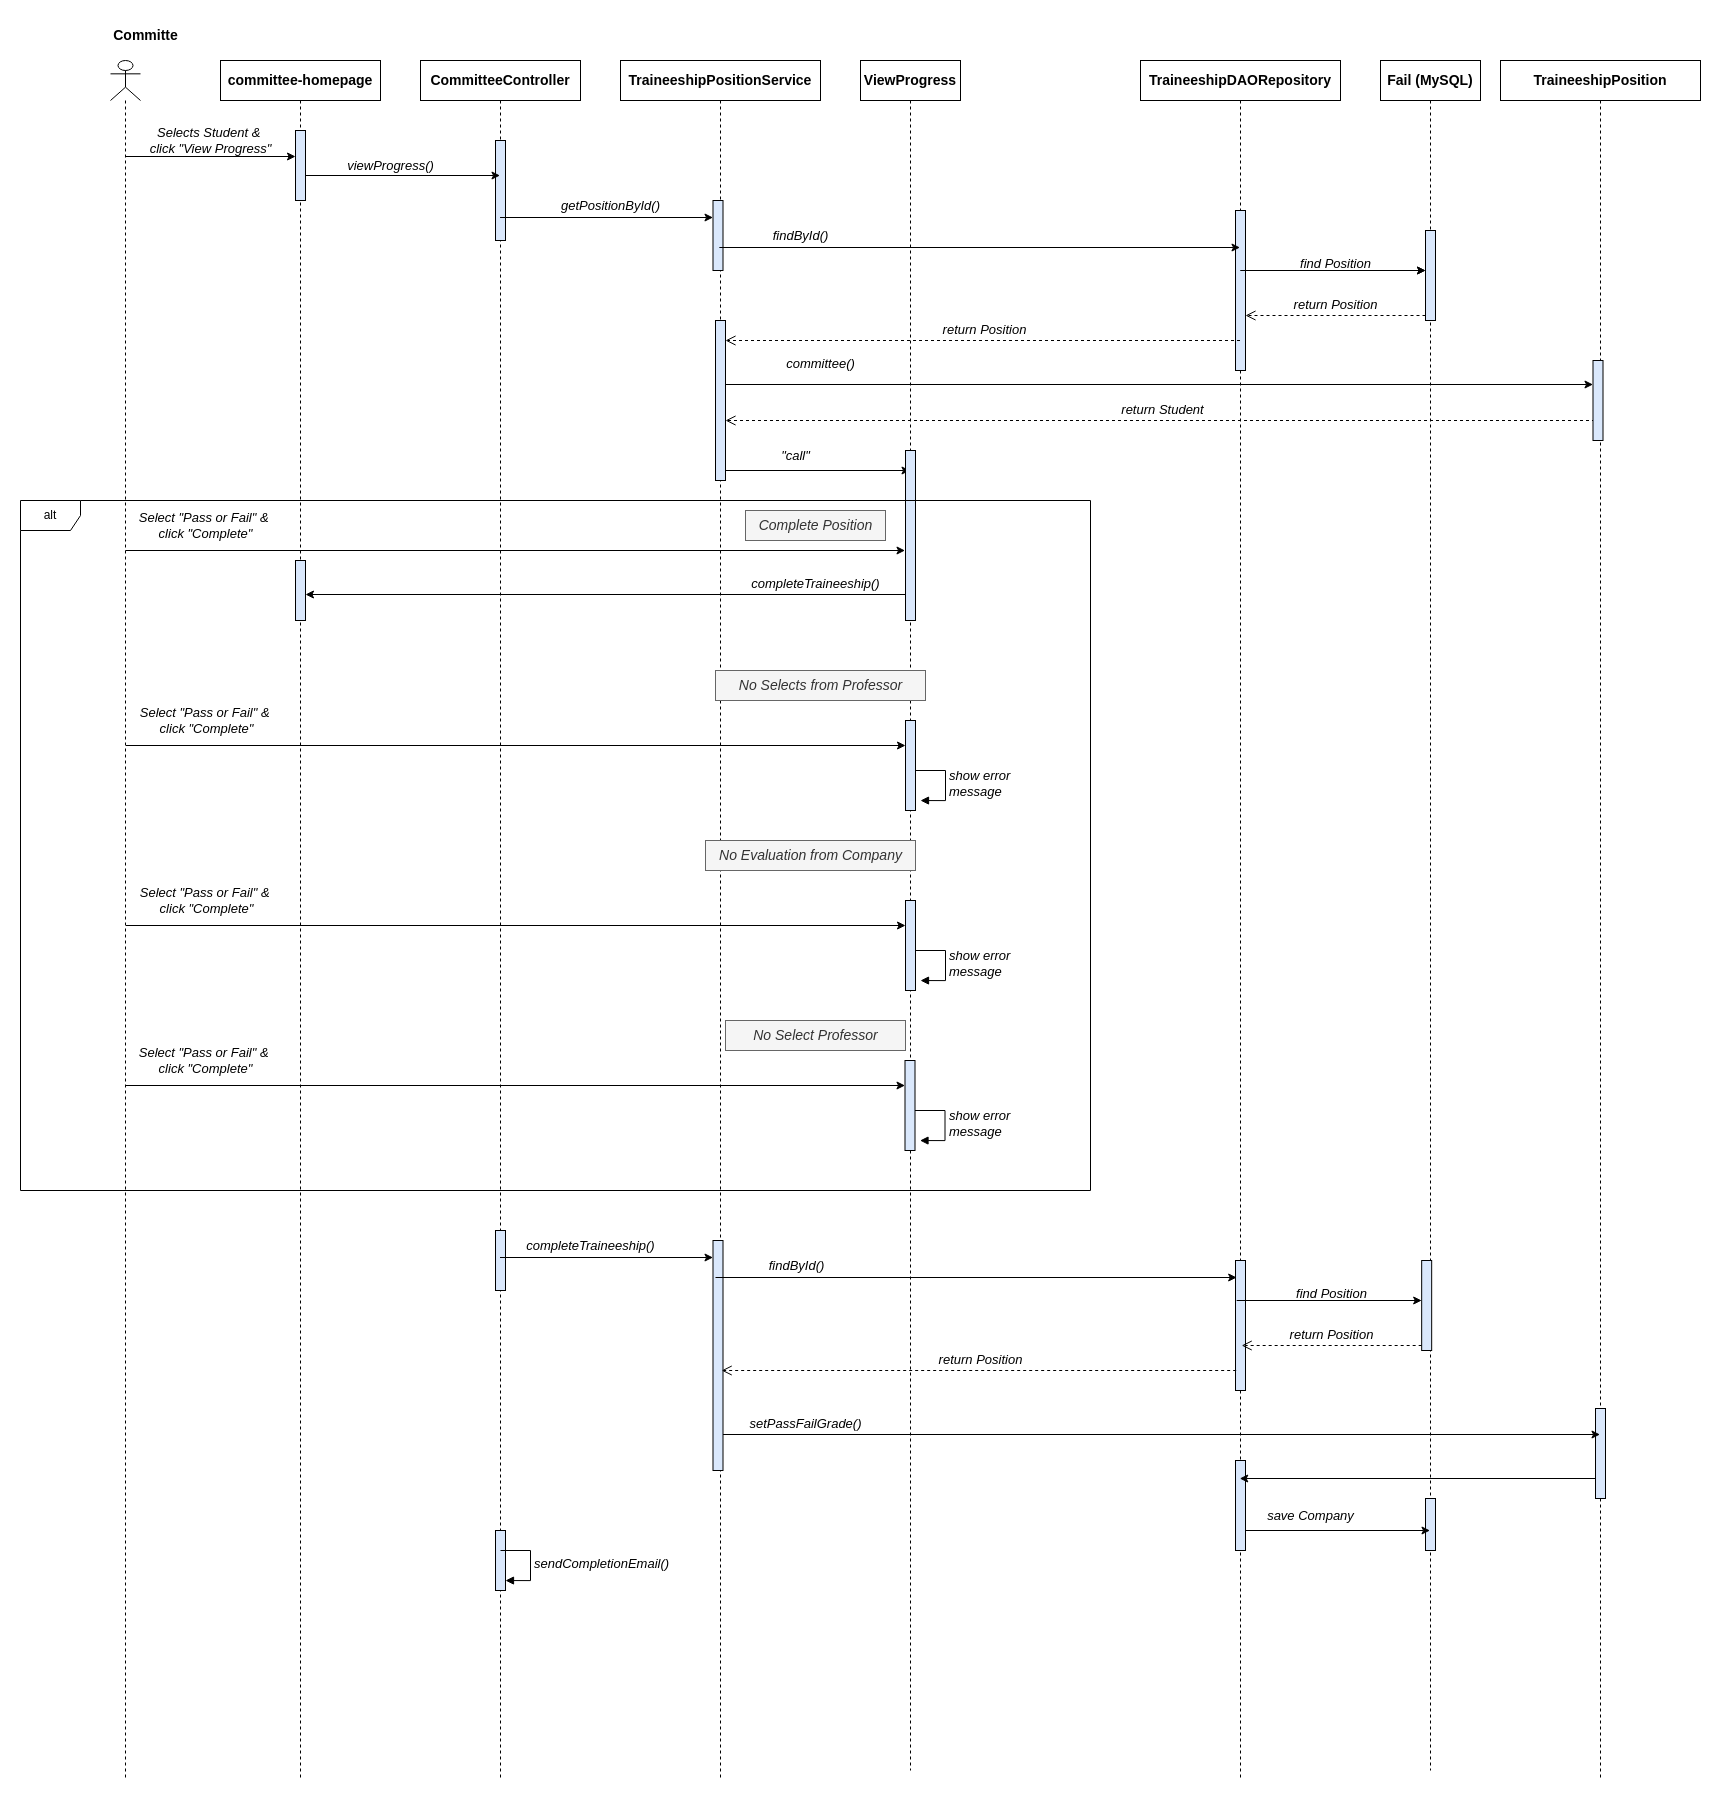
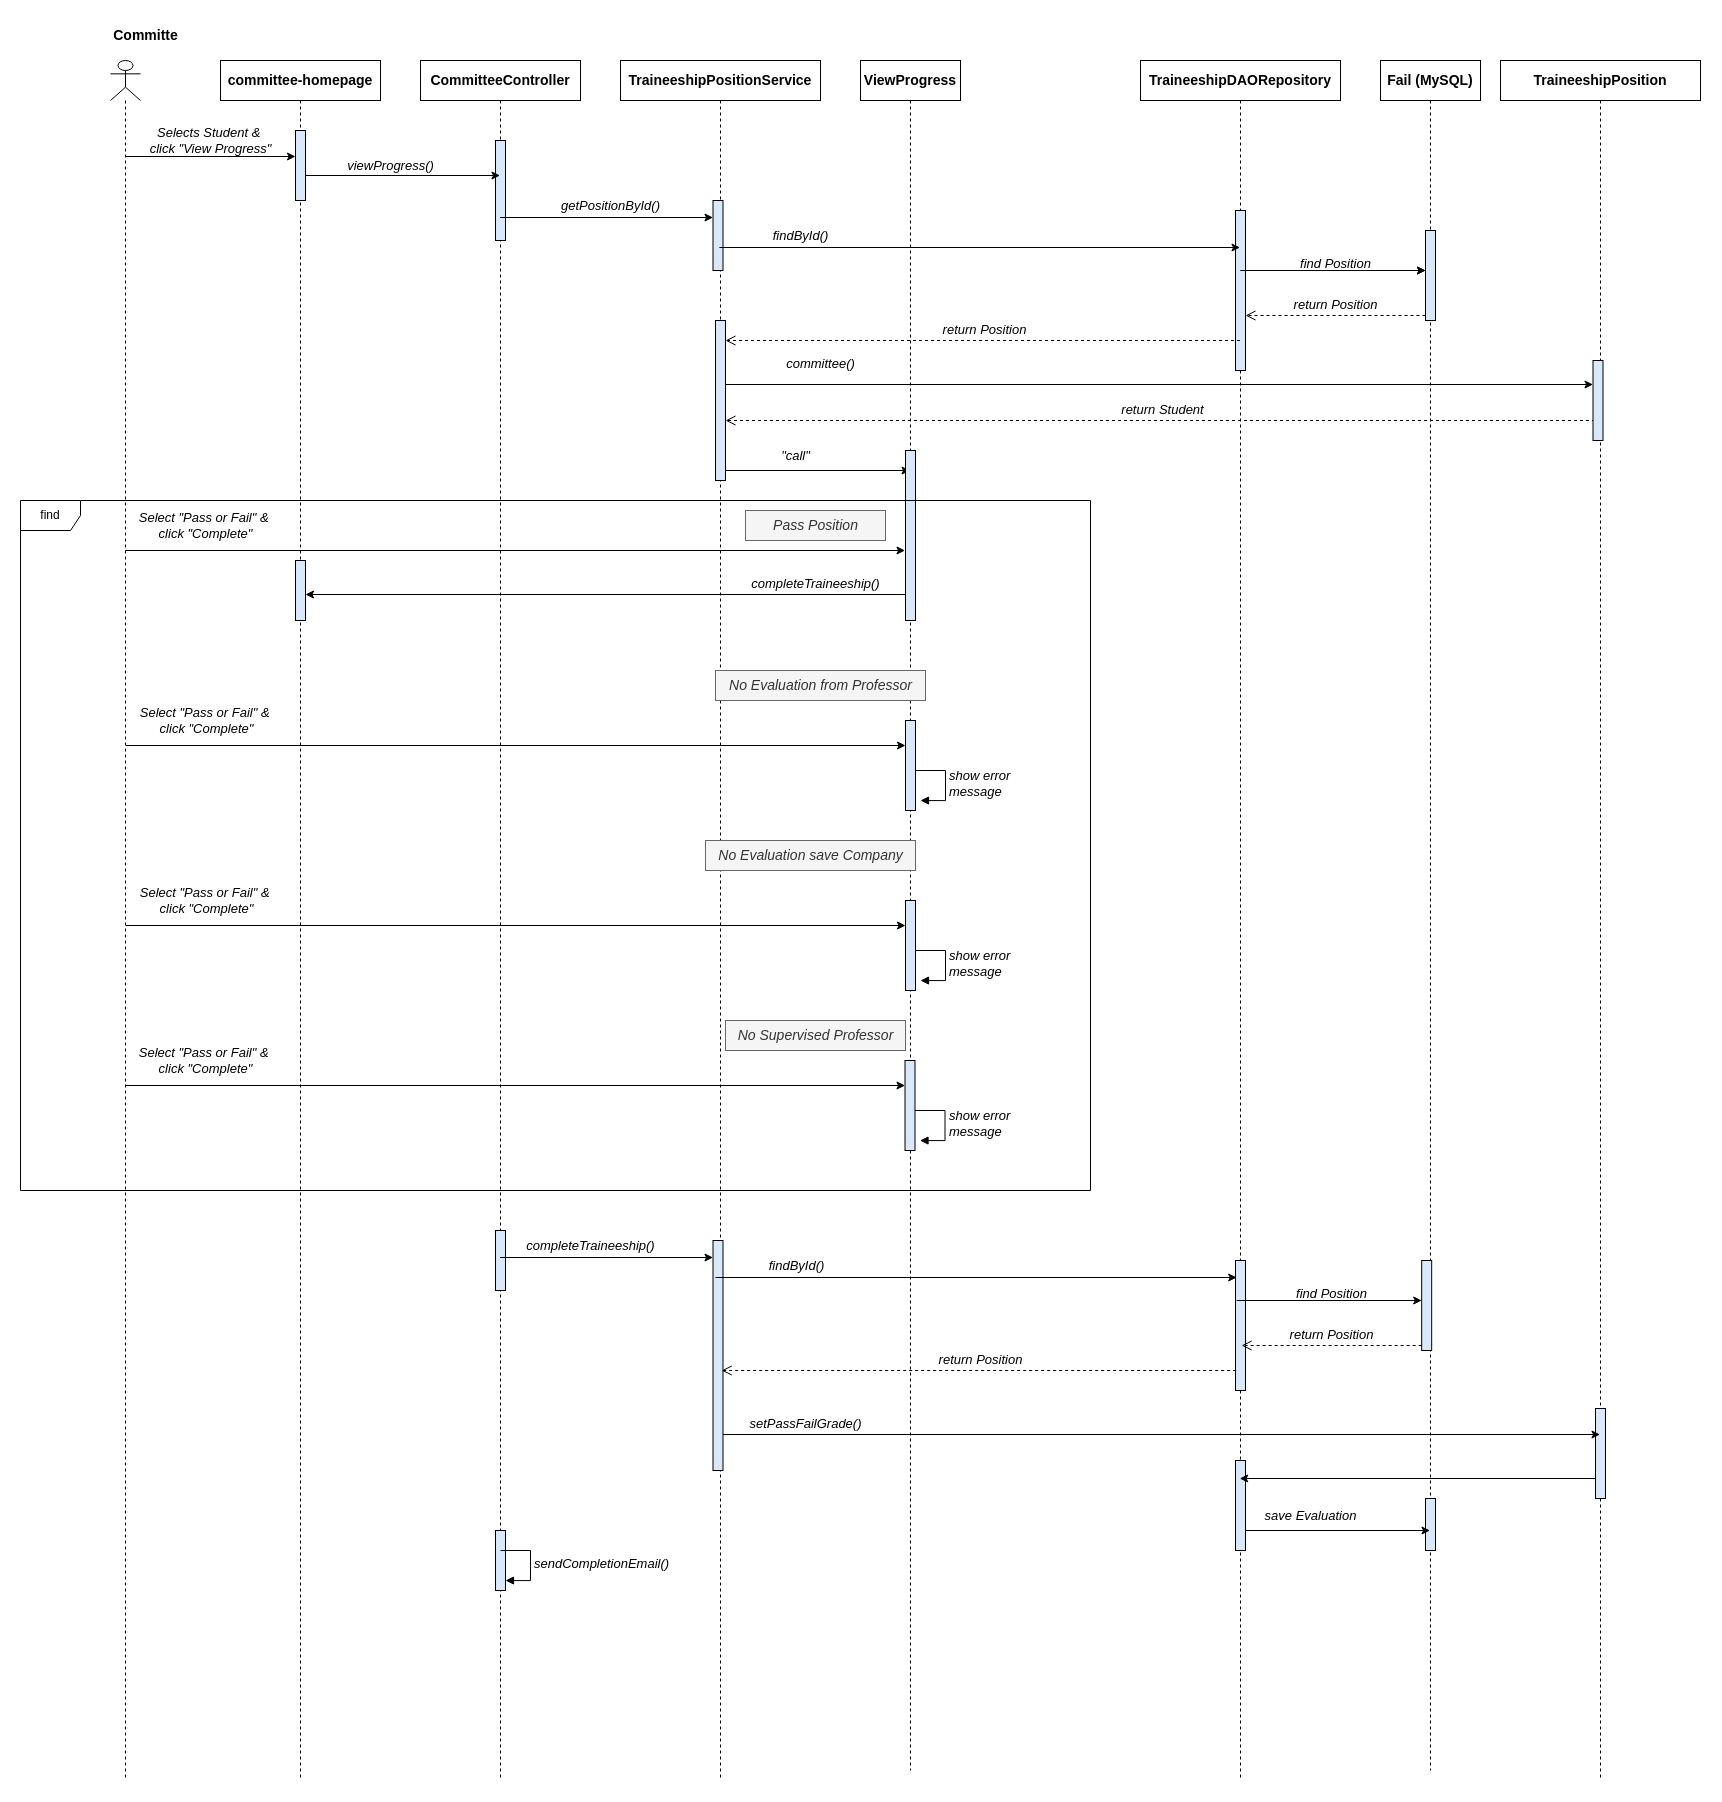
(51, 516) -> (51, 516)
(816, 526) -> (816, 526)
(821, 686) -> (821, 686)
(811, 856) -> (811, 856)
(816, 1036) -> (816, 1036)
(1311, 1516) -> (1311, 1516)
